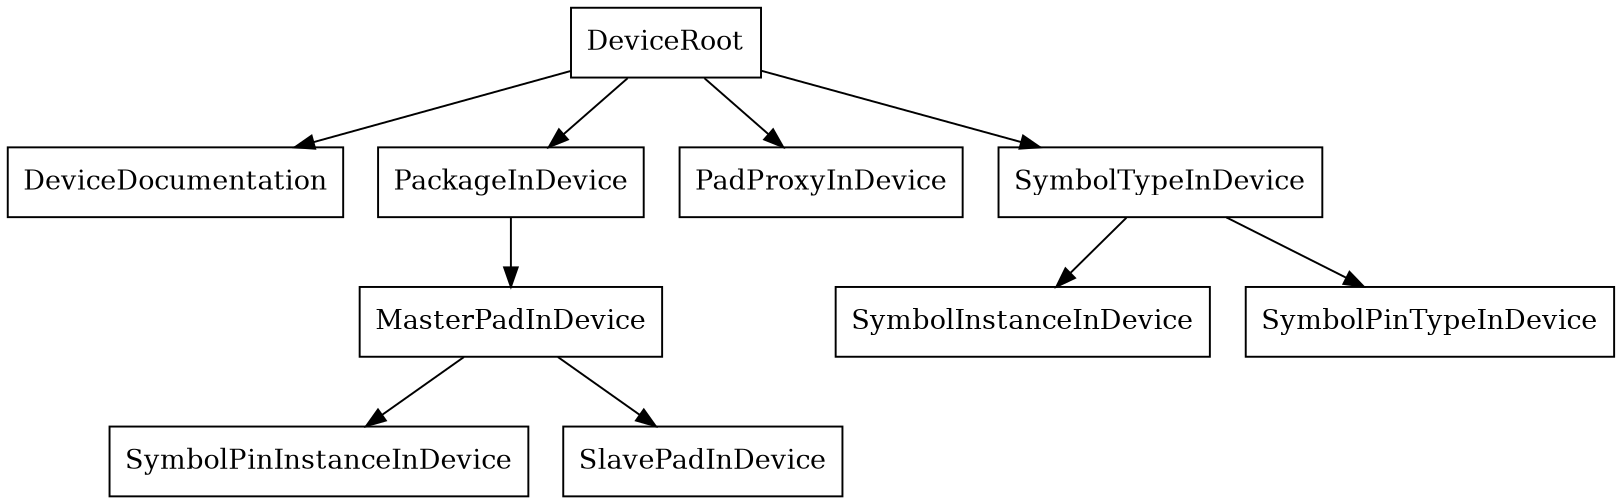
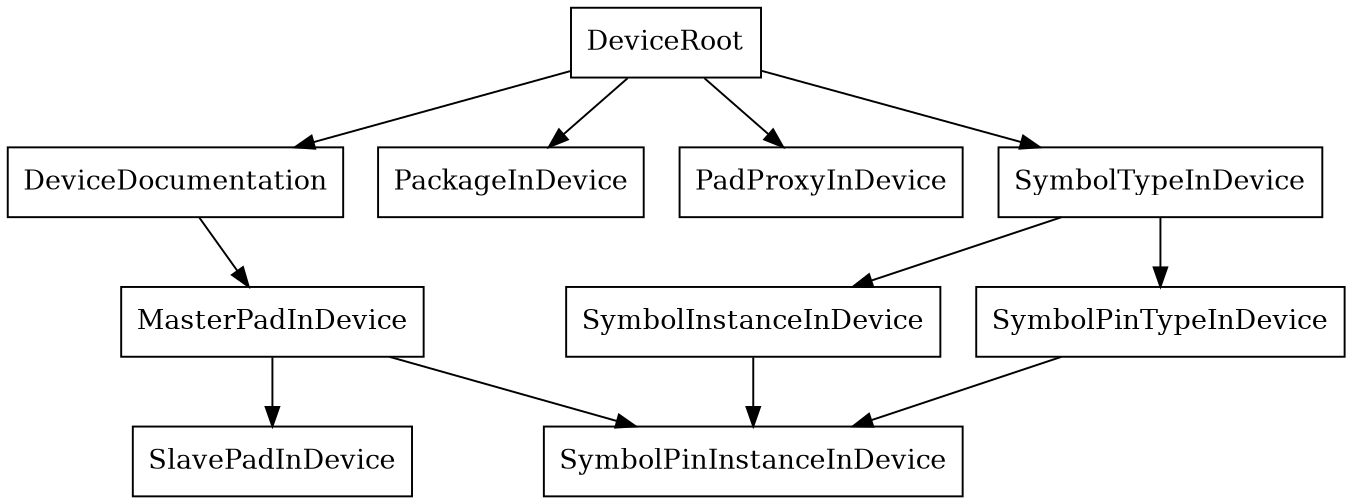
(511, 243) -> (218, 244)
none -> (753, 382)
none -> (967, 388)
